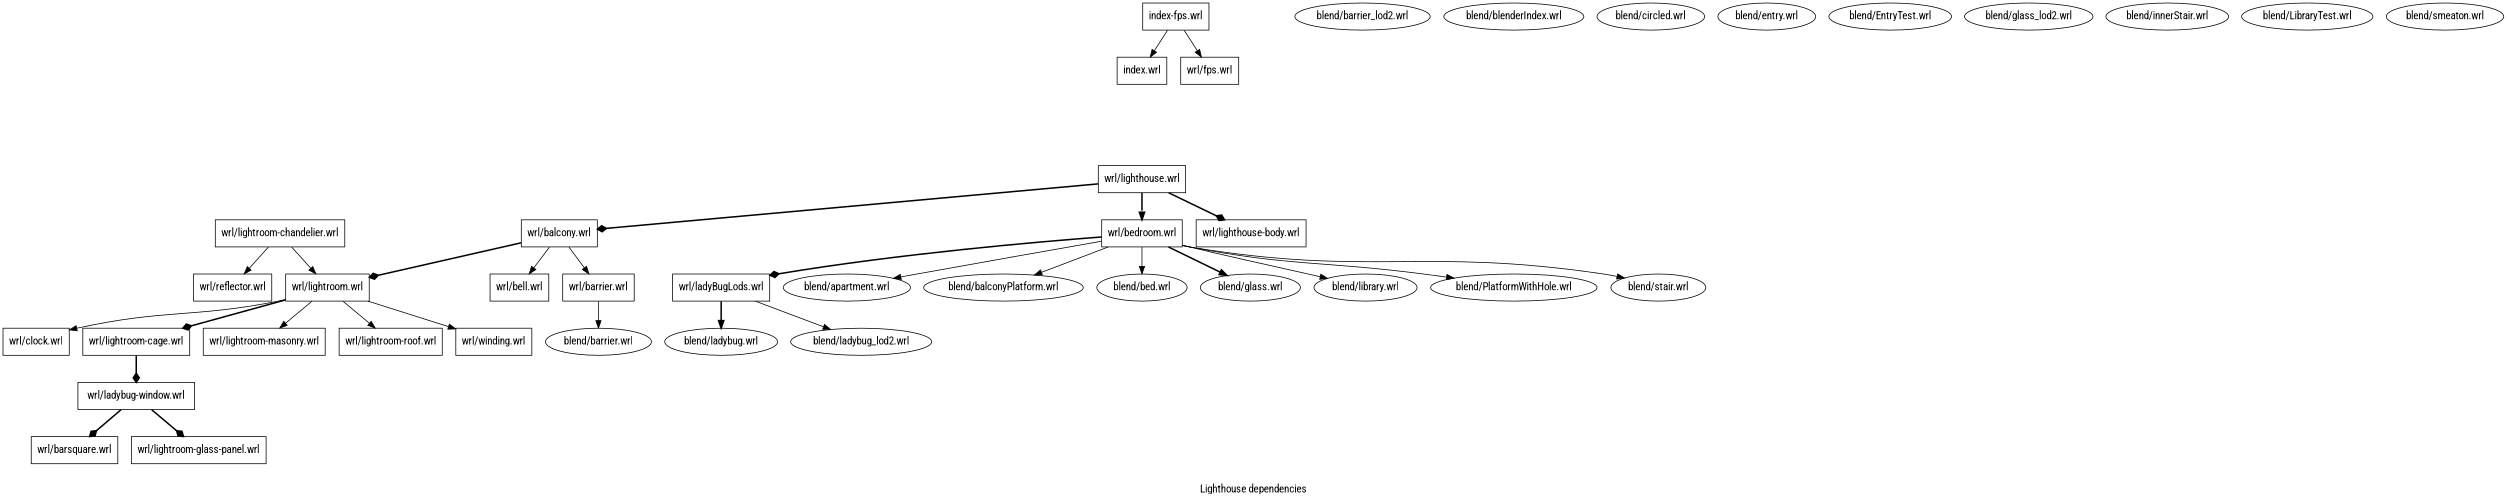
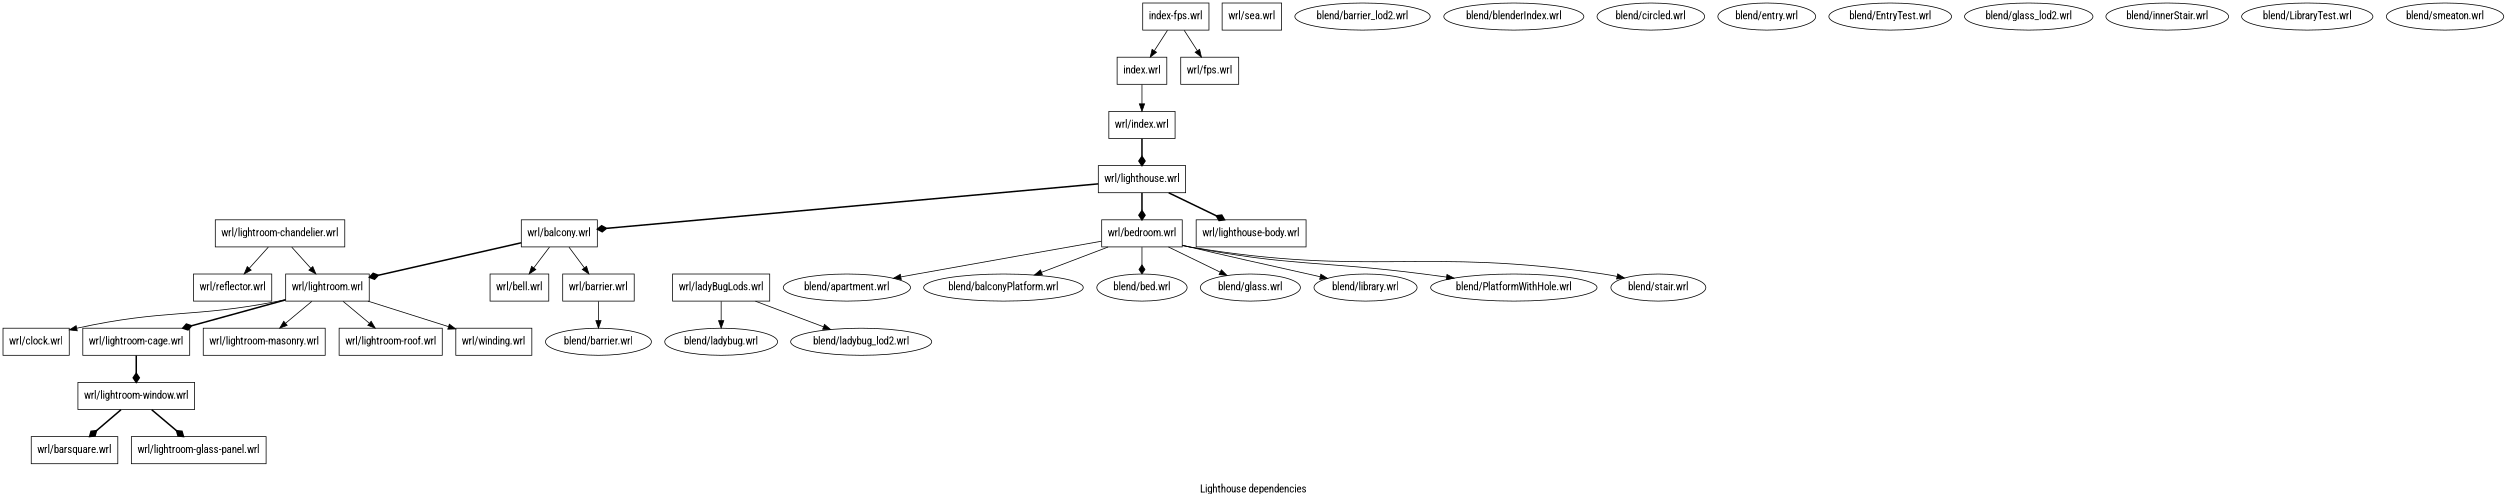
none -> (1252, 17)
none -> (1142, 125)
(1142, 202) -> (1142, 202)
(940, 252) -> none
(1142, 257) -> (1142, 257)
(1194, 260) -> (1194, 260)
(721, 311) -> (721, 311)
(136, 396) -> (136, 396)
